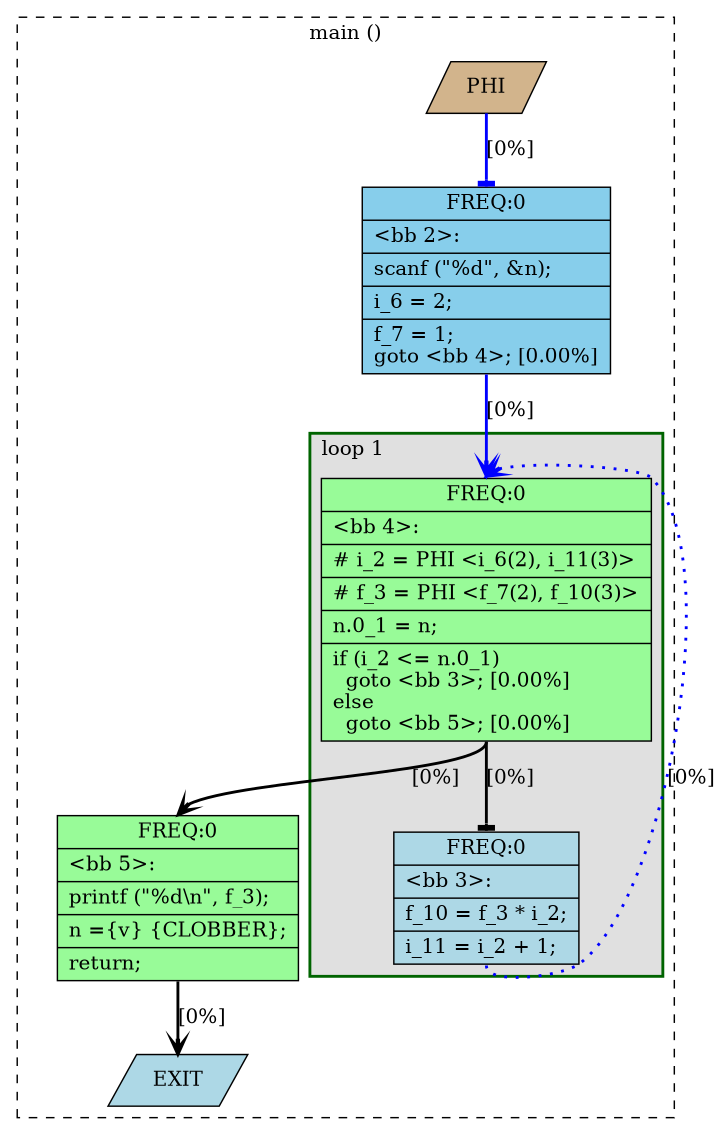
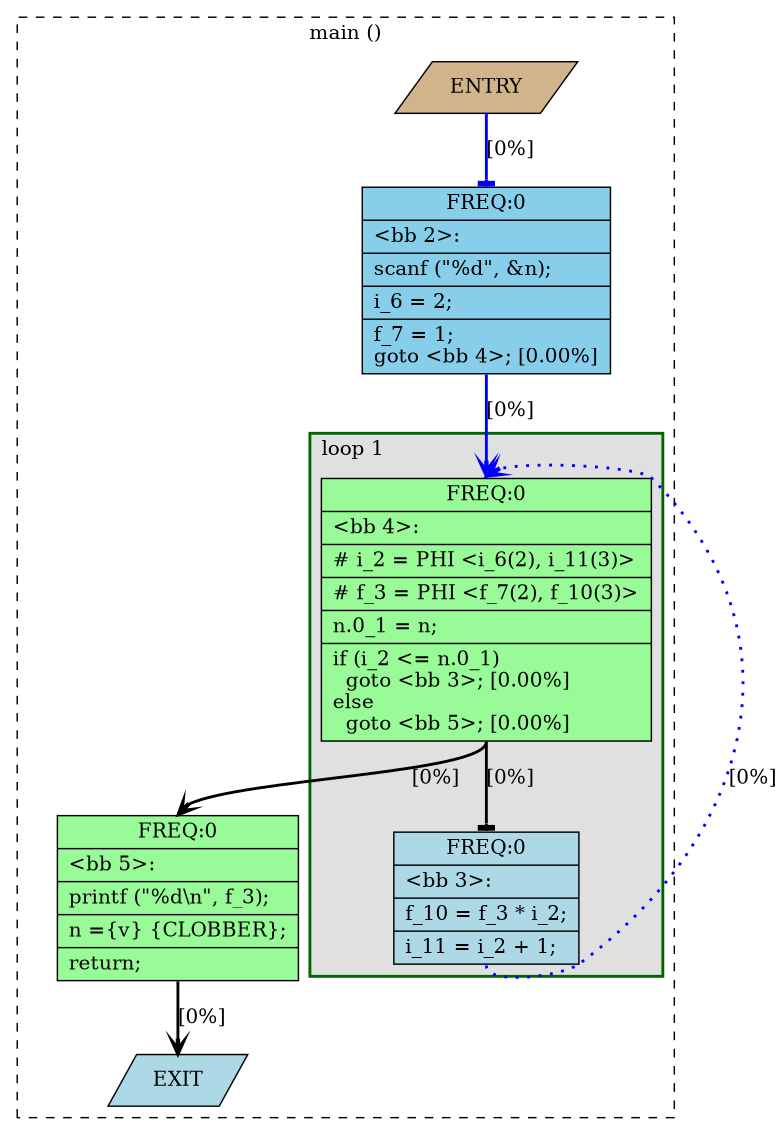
(486, 88) -> (486, 88)
